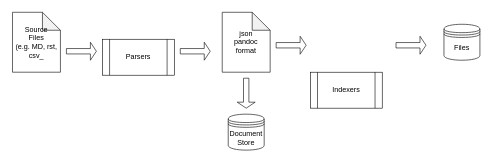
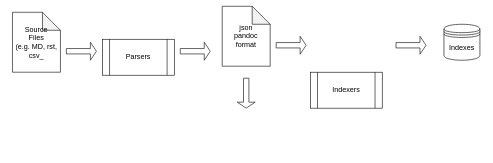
(246, 42) -> (246, 36)
(462, 48) -> (462, 48)
(246, 132) -> none
